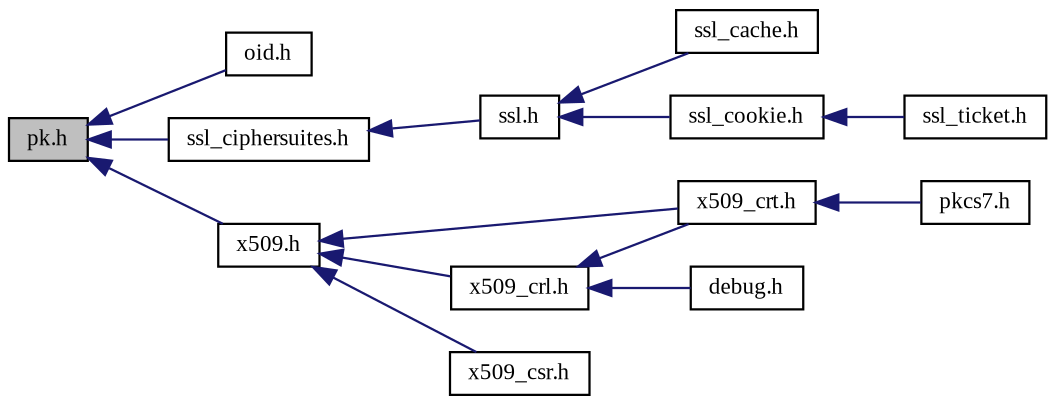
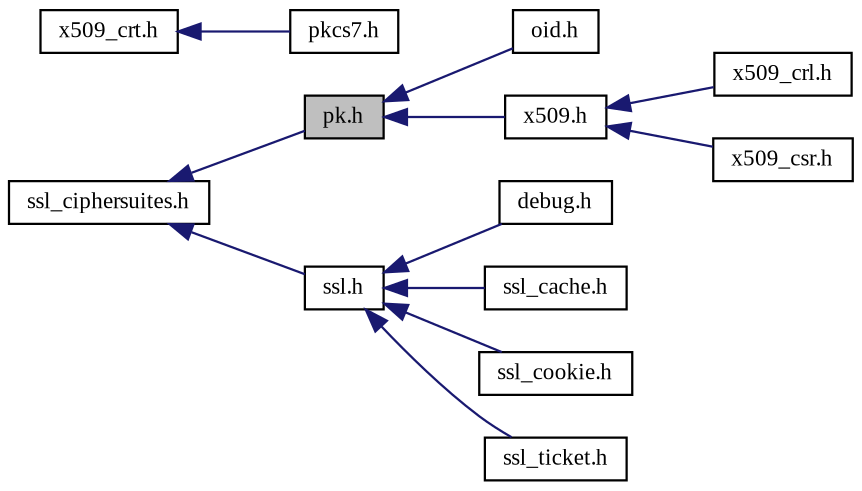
(876, 117) -> (443, 386)
(140, 140) -> (248, 152)
(510, 224) -> none
(644, 241) -> none
(651, 288) -> (454, 244)
